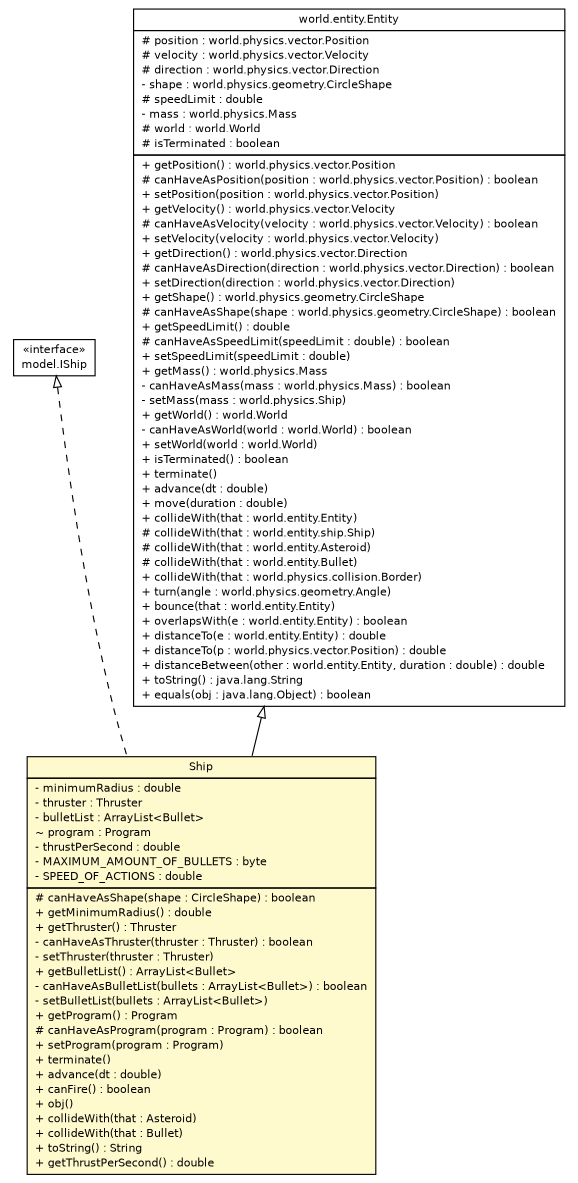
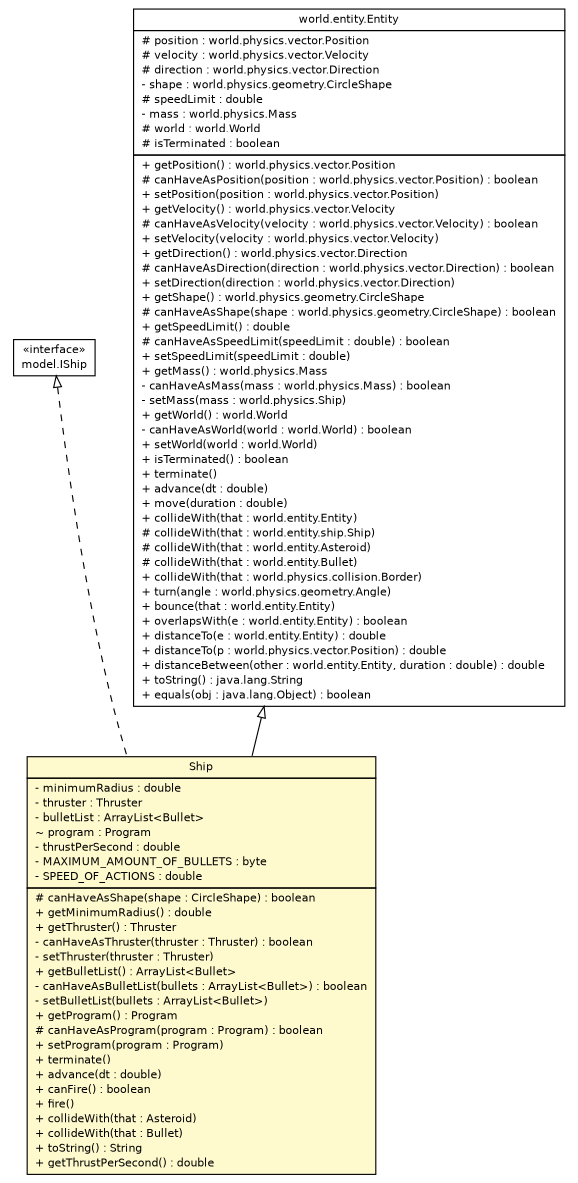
(54, 1104) -> (55, 1104)
